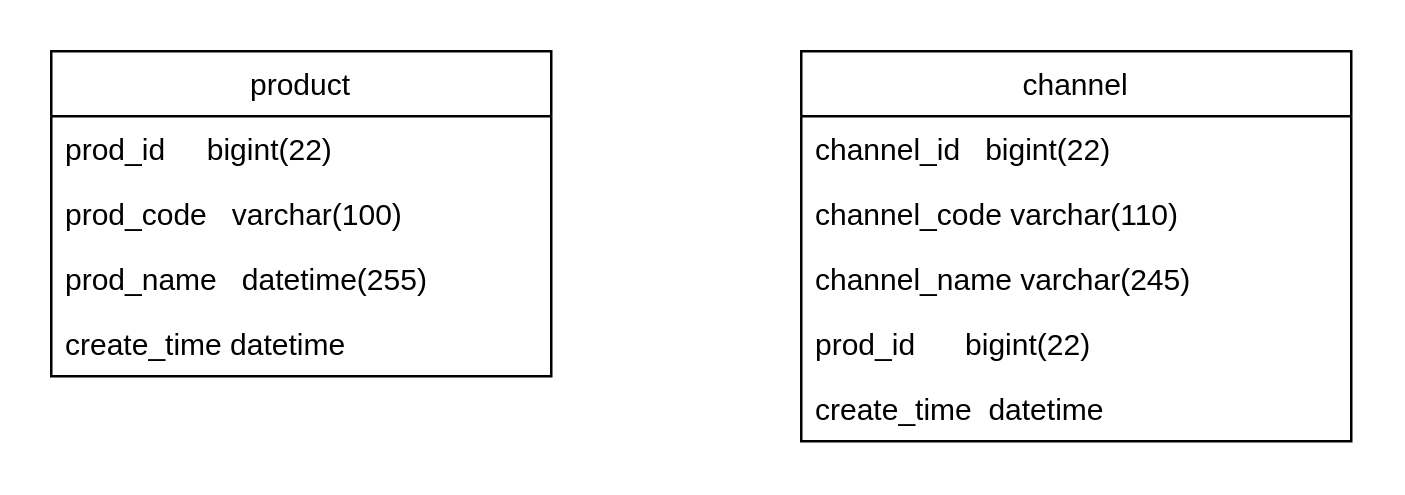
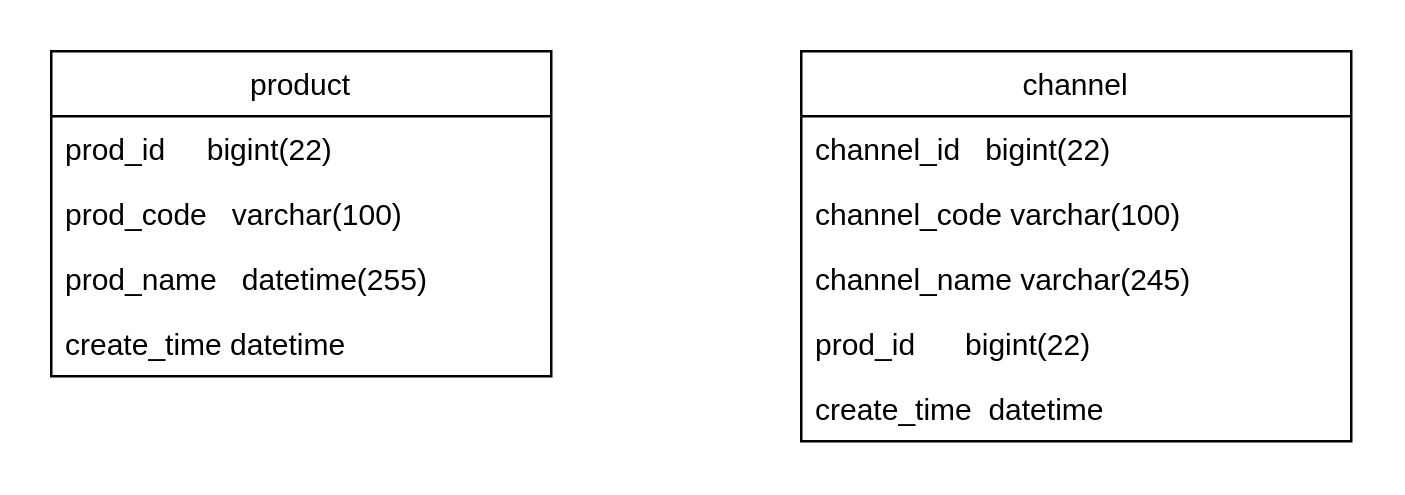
(1017, 215) -> (1017, 215)
